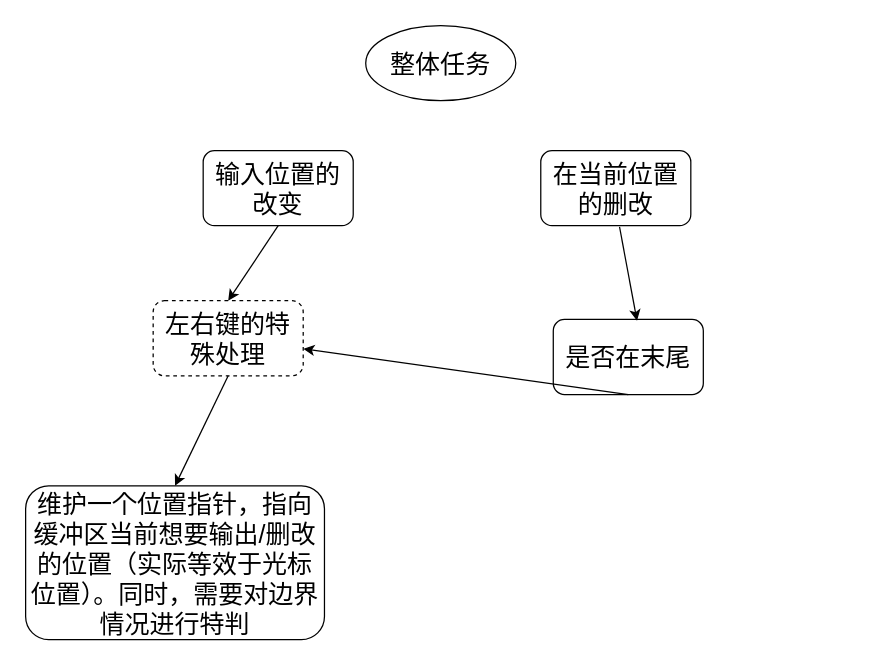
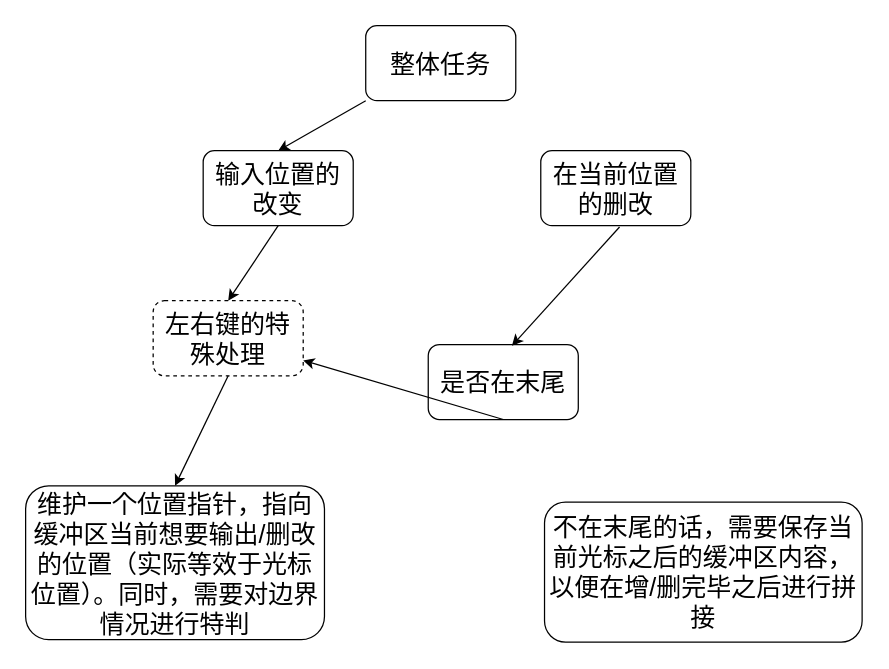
(441, 63) -> (441, 63)
none -> (325, 124)
(628, 357) -> (503, 382)
none -> (703, 572)
